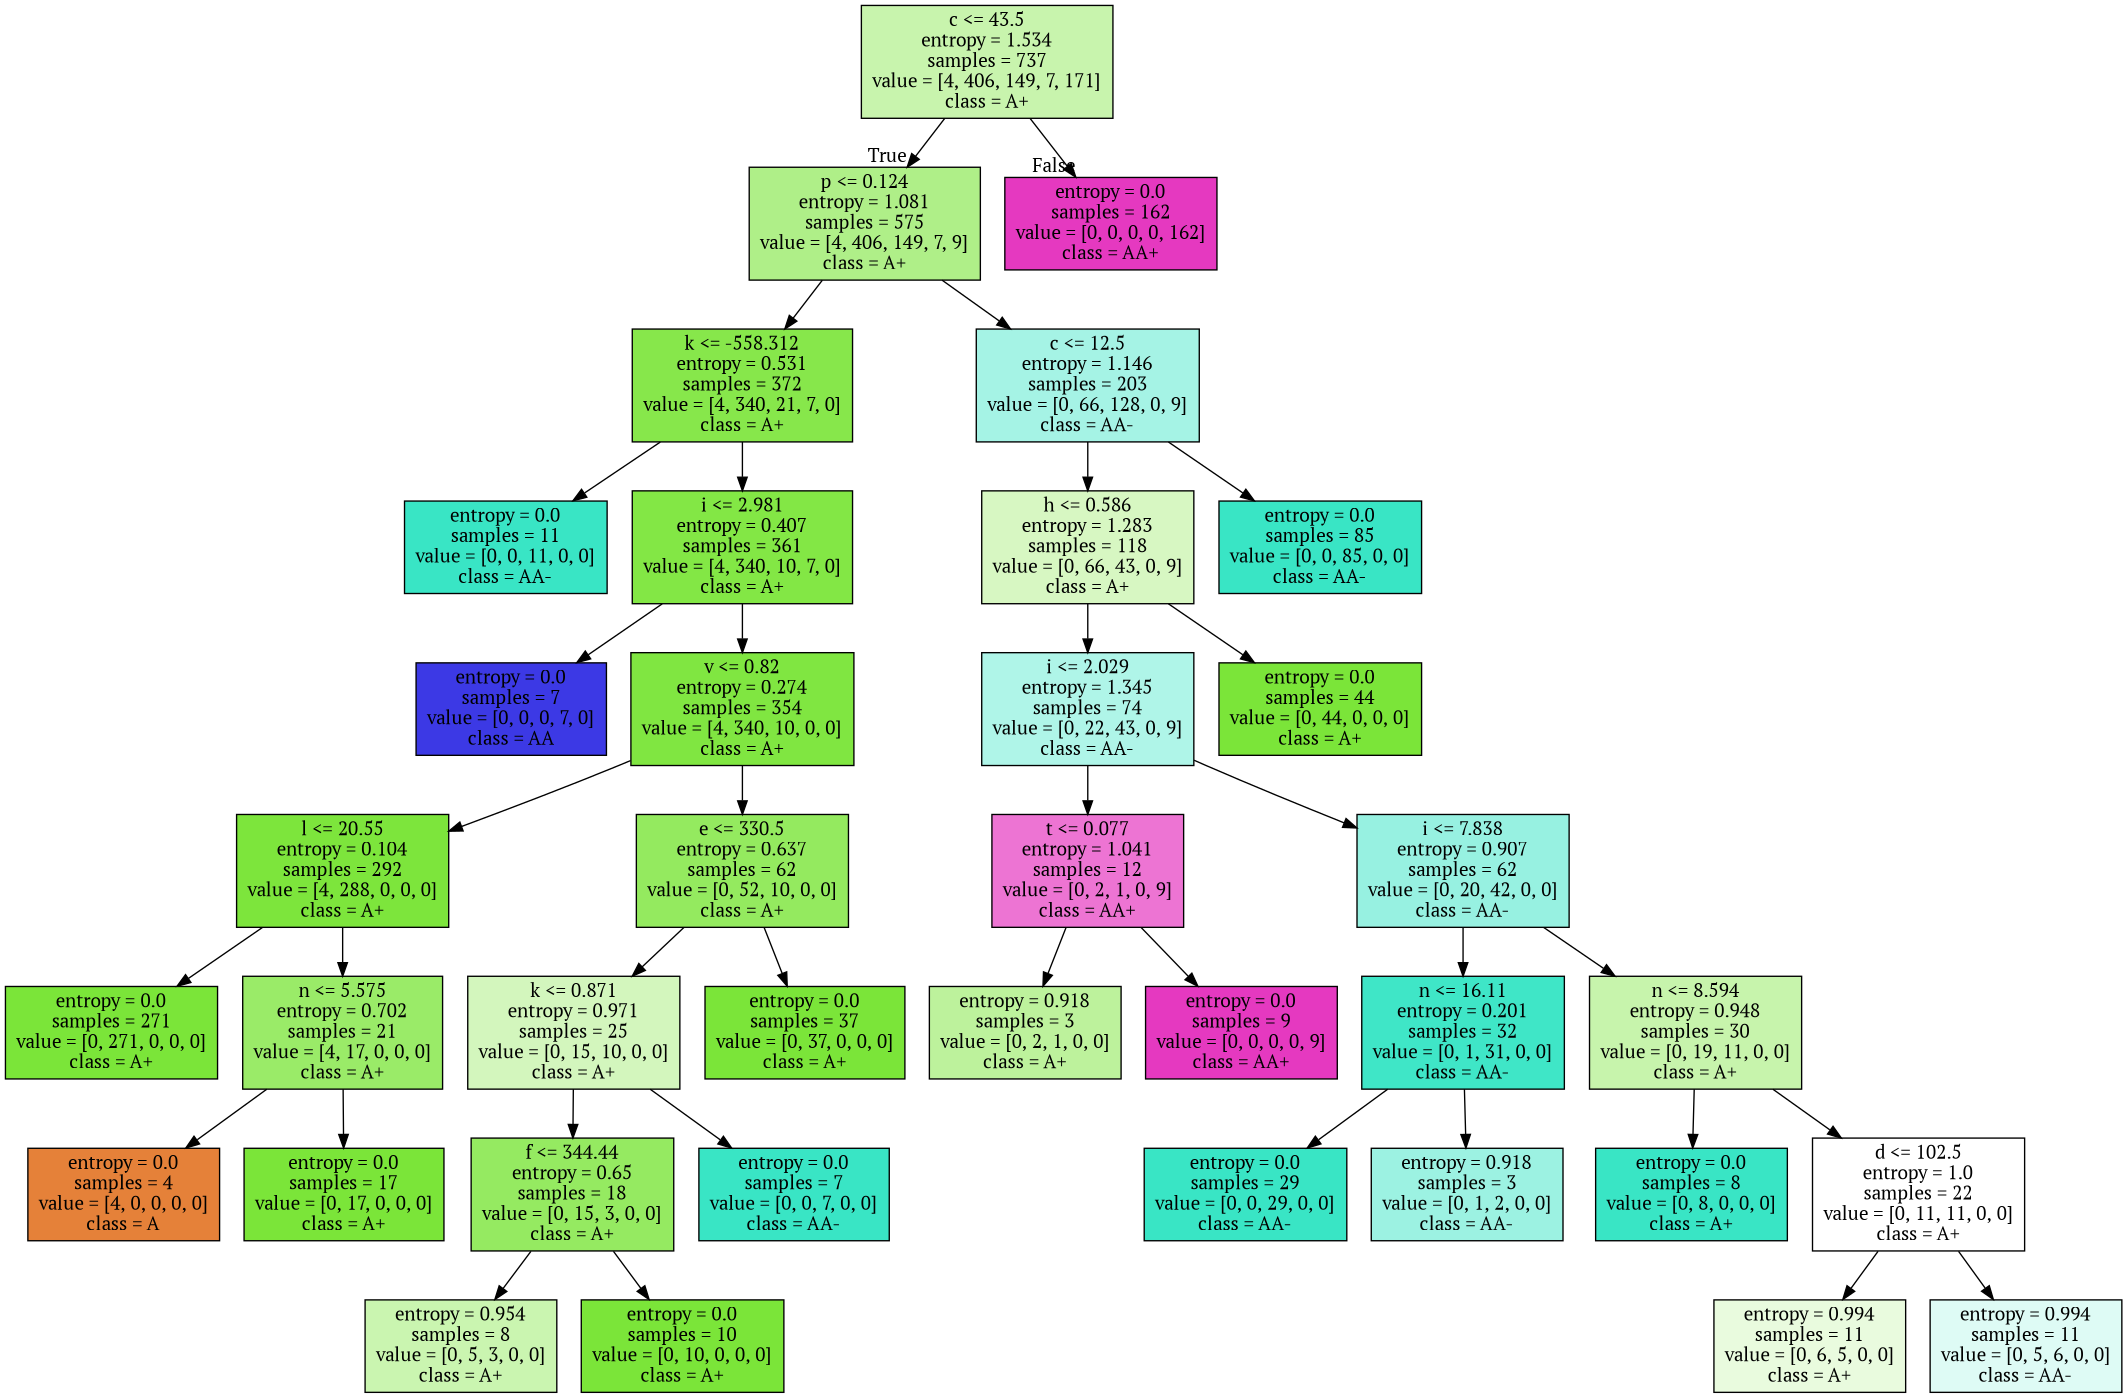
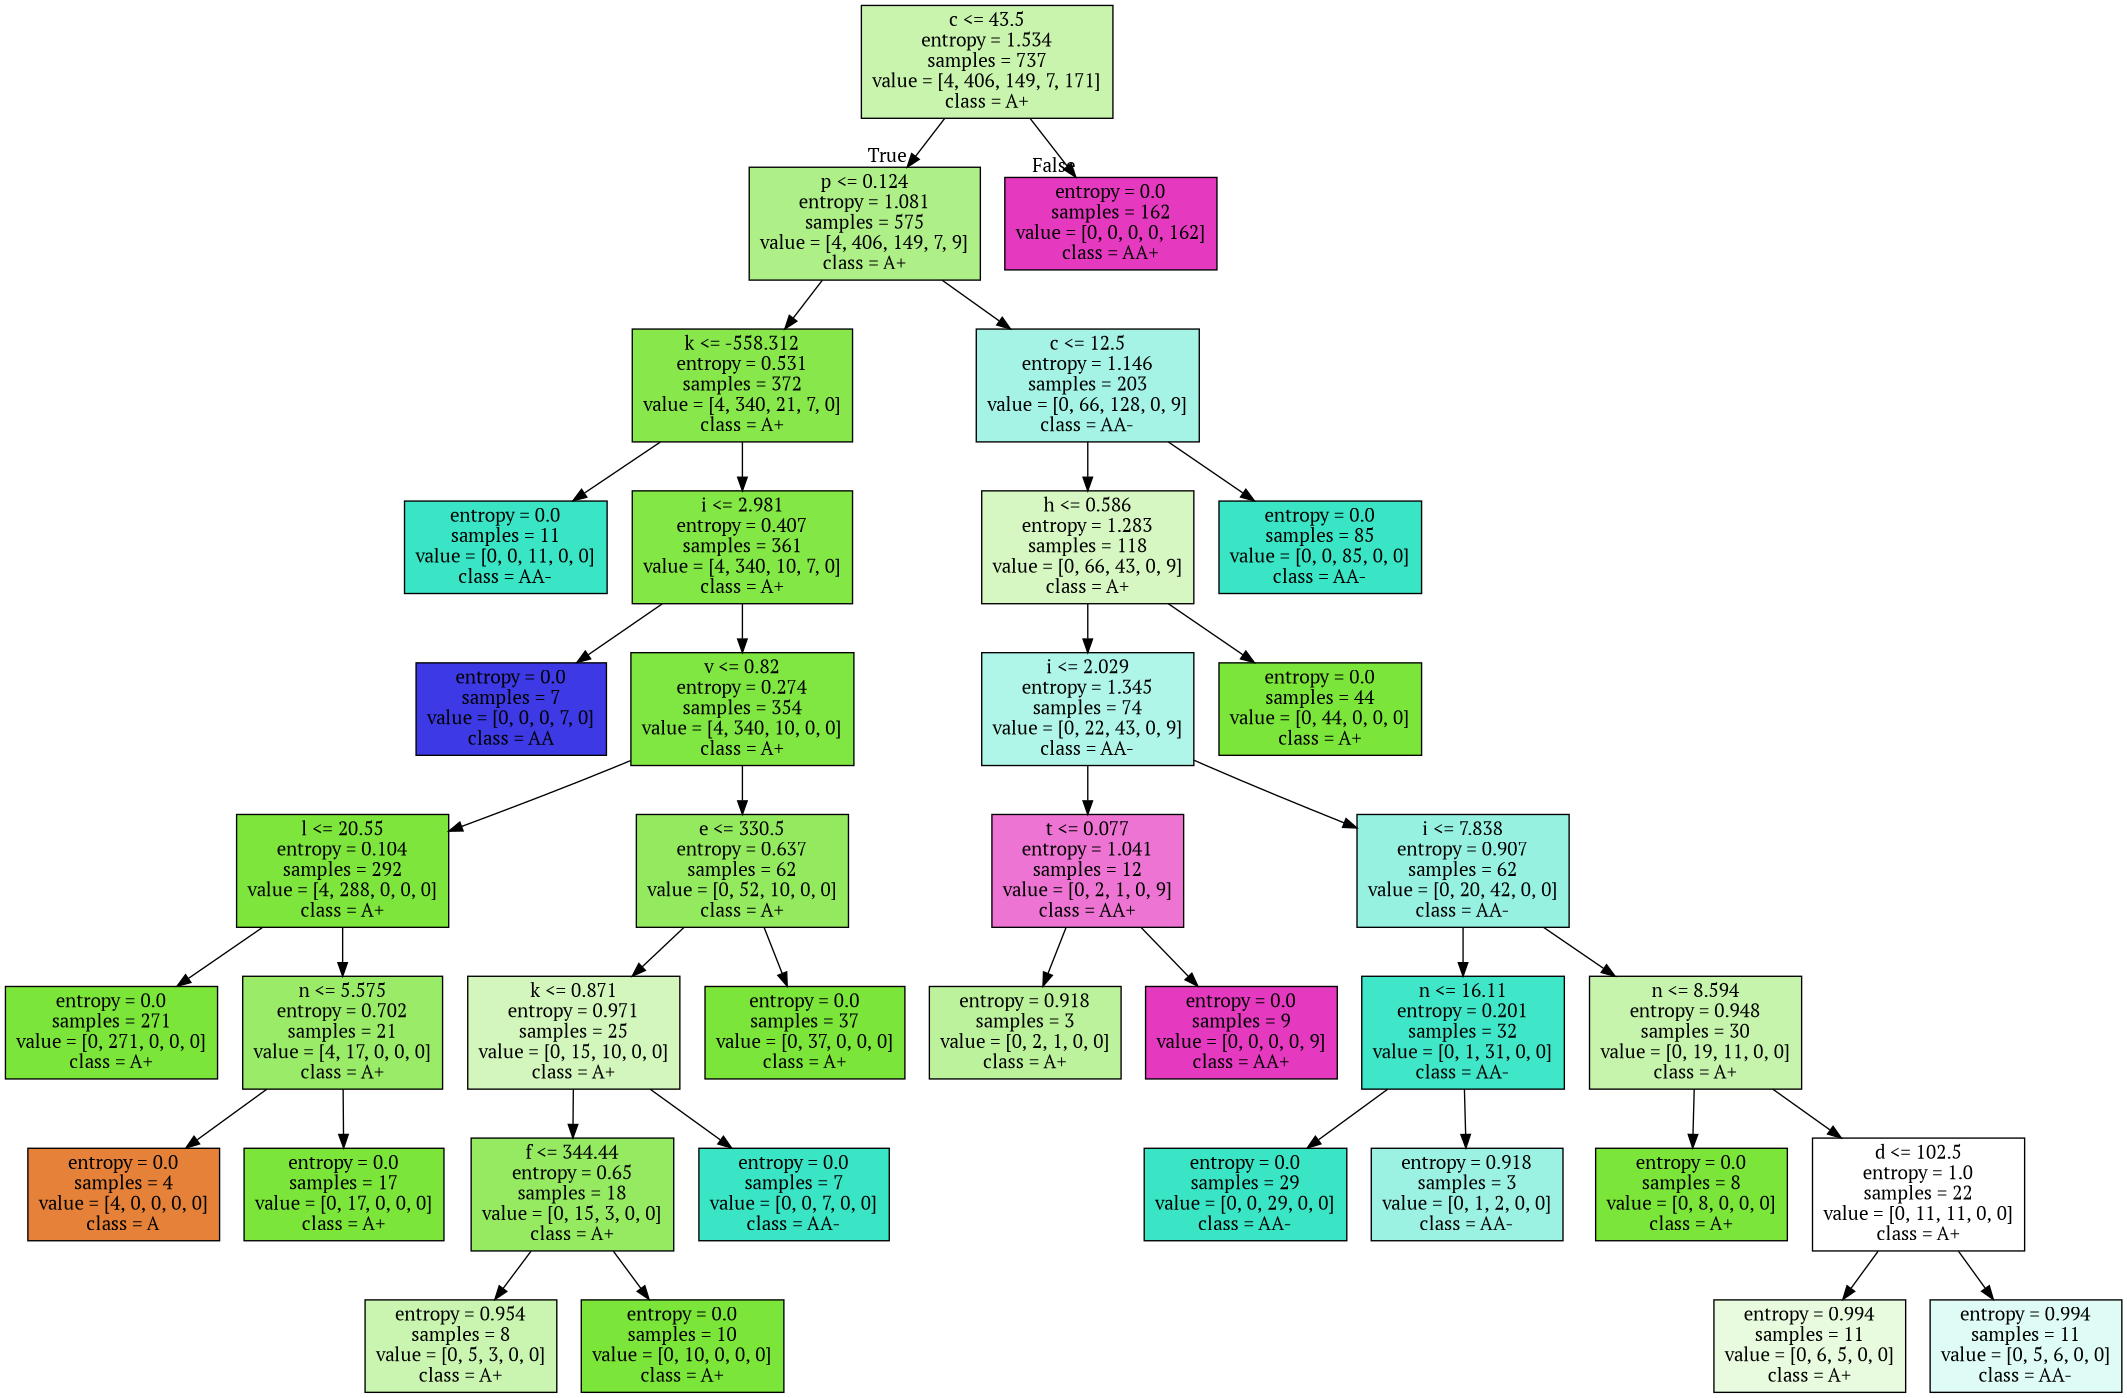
(1691, 1195) -> (1691, 1195)
